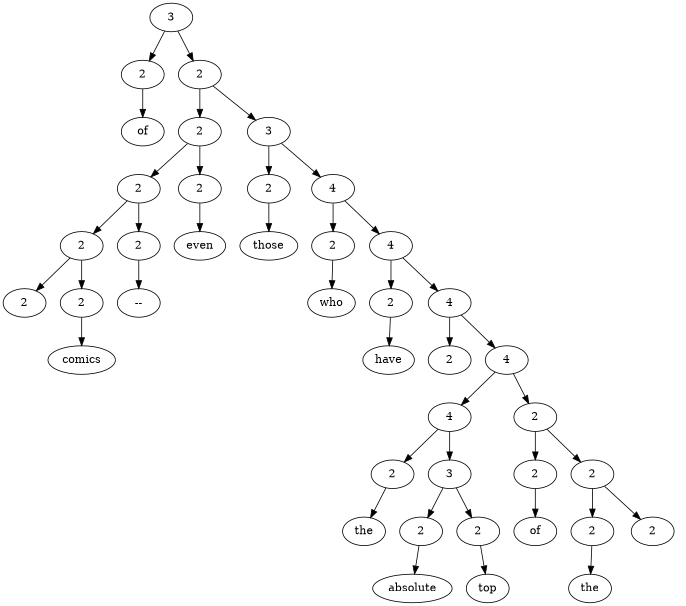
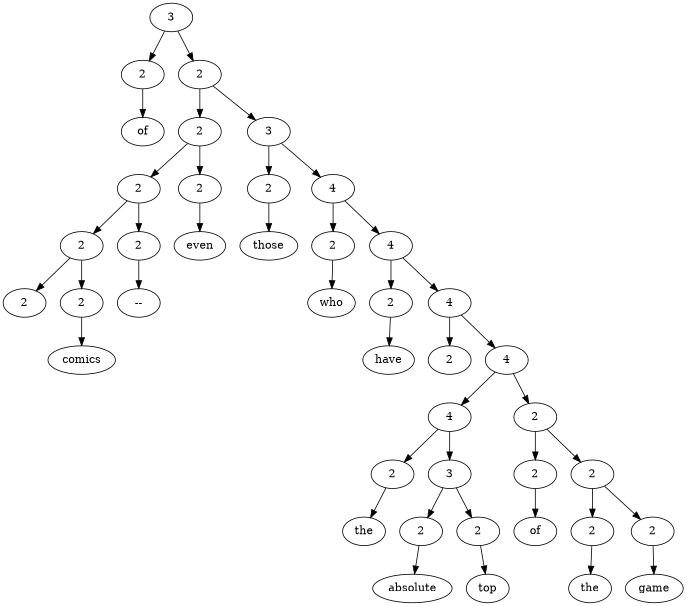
none -> (654, 588)
